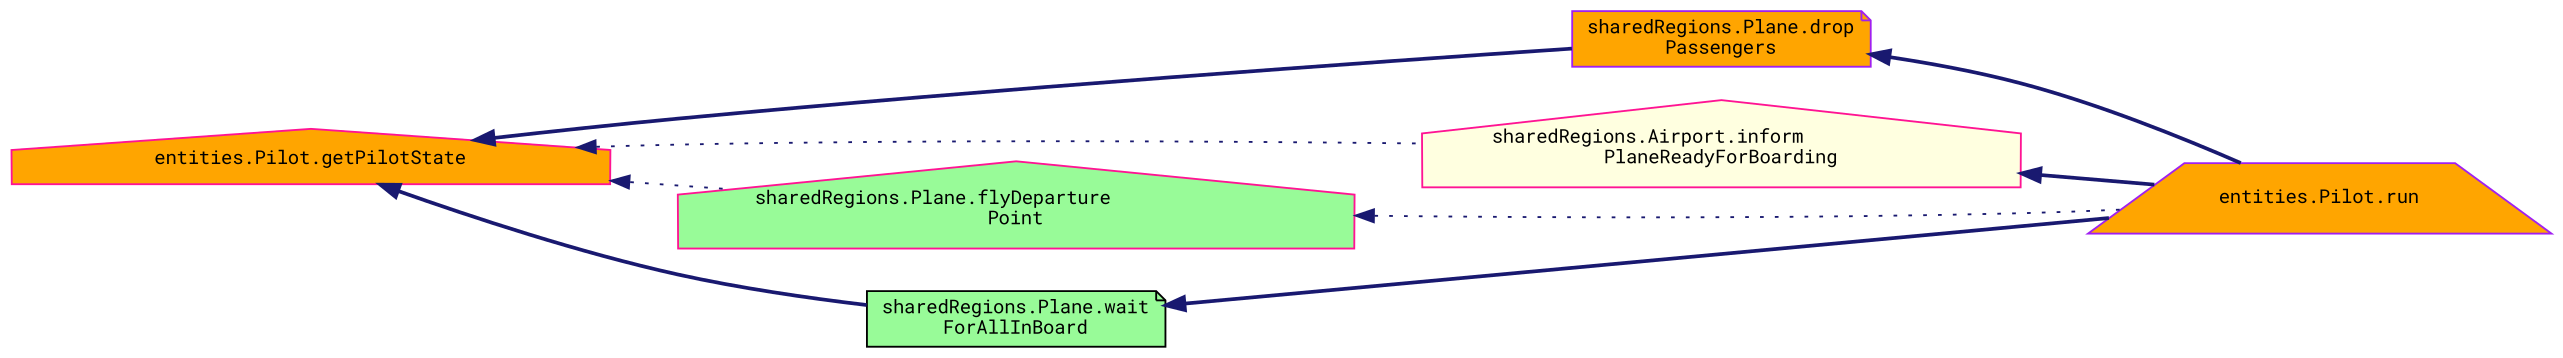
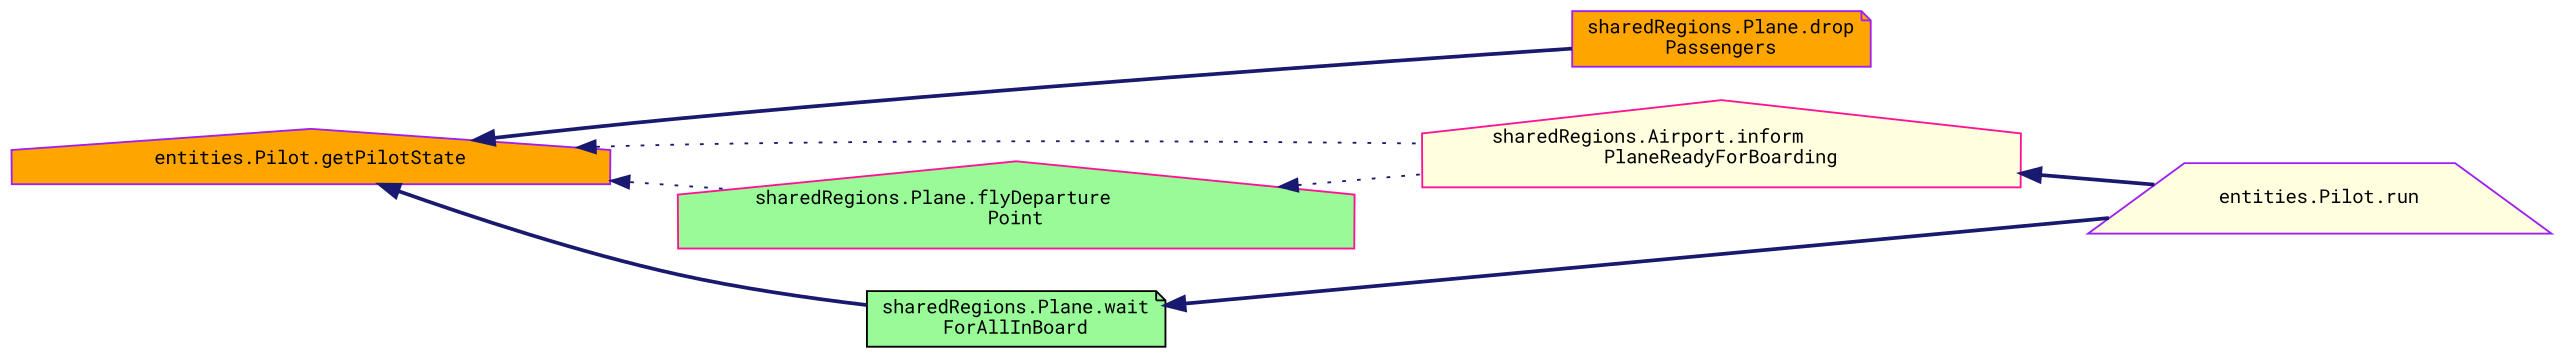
(2069, 97) -> none
(311, 159) -> (311, 159)
(2320, 198) -> (2320, 198)
(1747, 217) -> (1360, 180)
